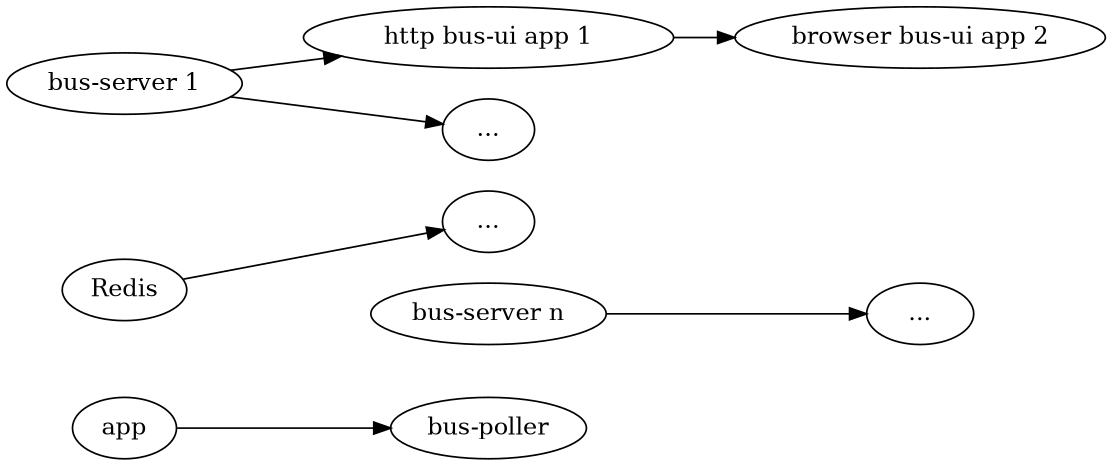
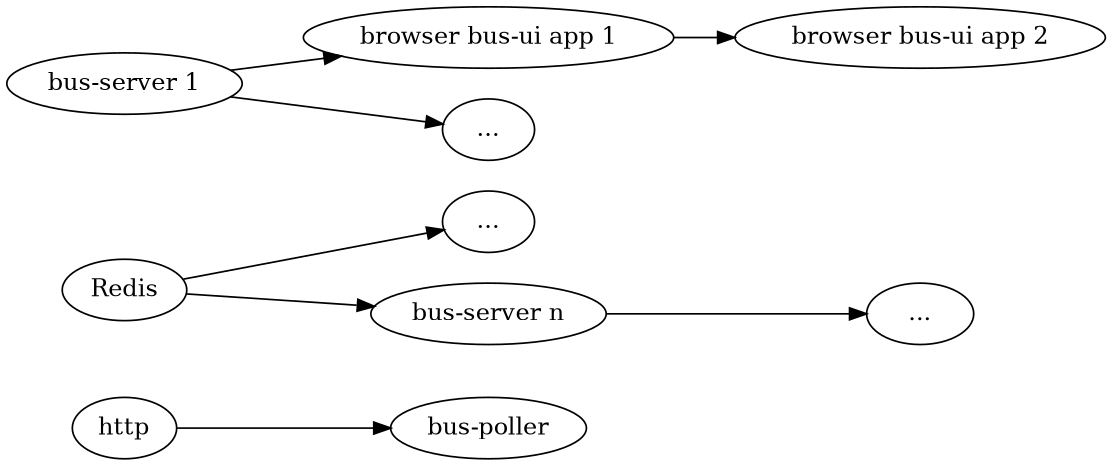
(489, 38) -> (489, 38)
none -> (272, 300)
(125, 428) -> (125, 428)
